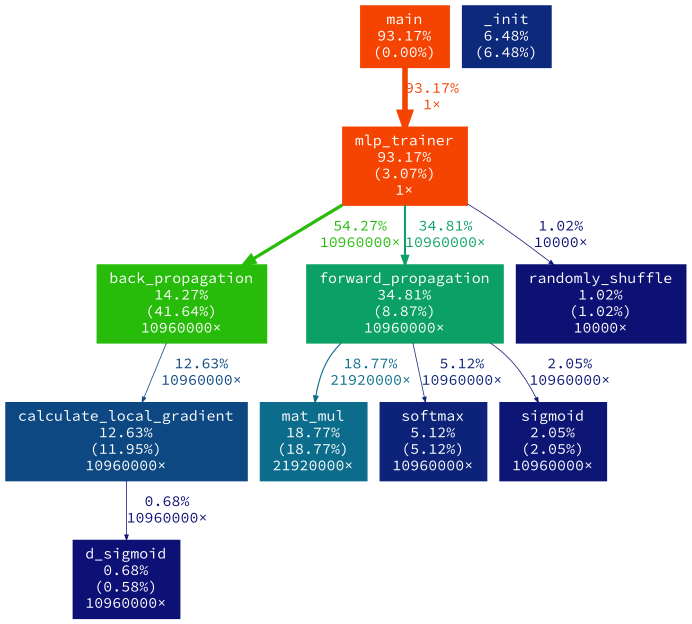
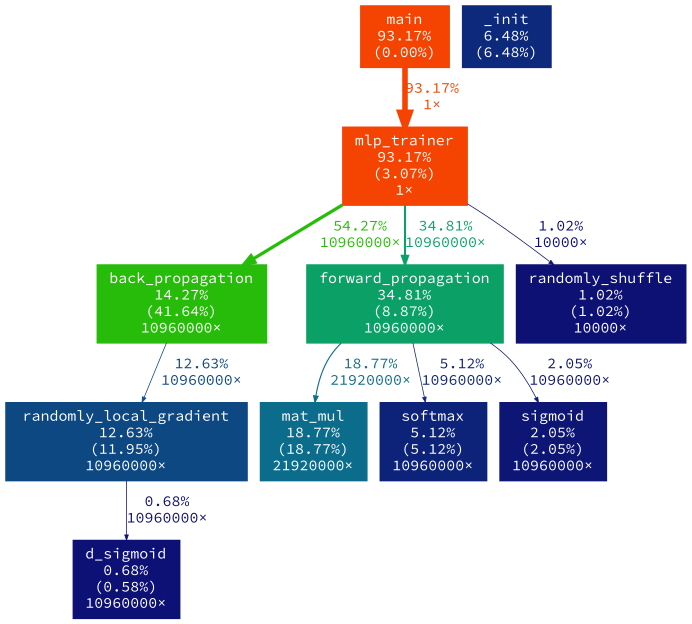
(127, 442) -> (127, 442)
